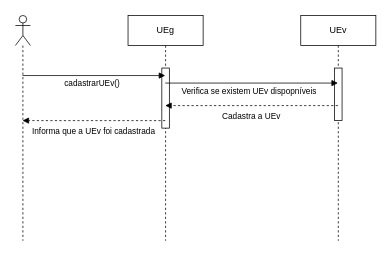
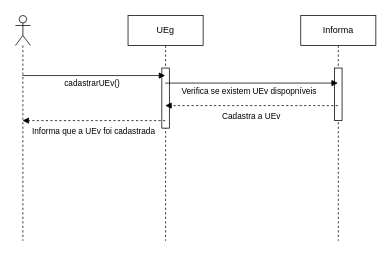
(338, 30) -> (338, 30)
